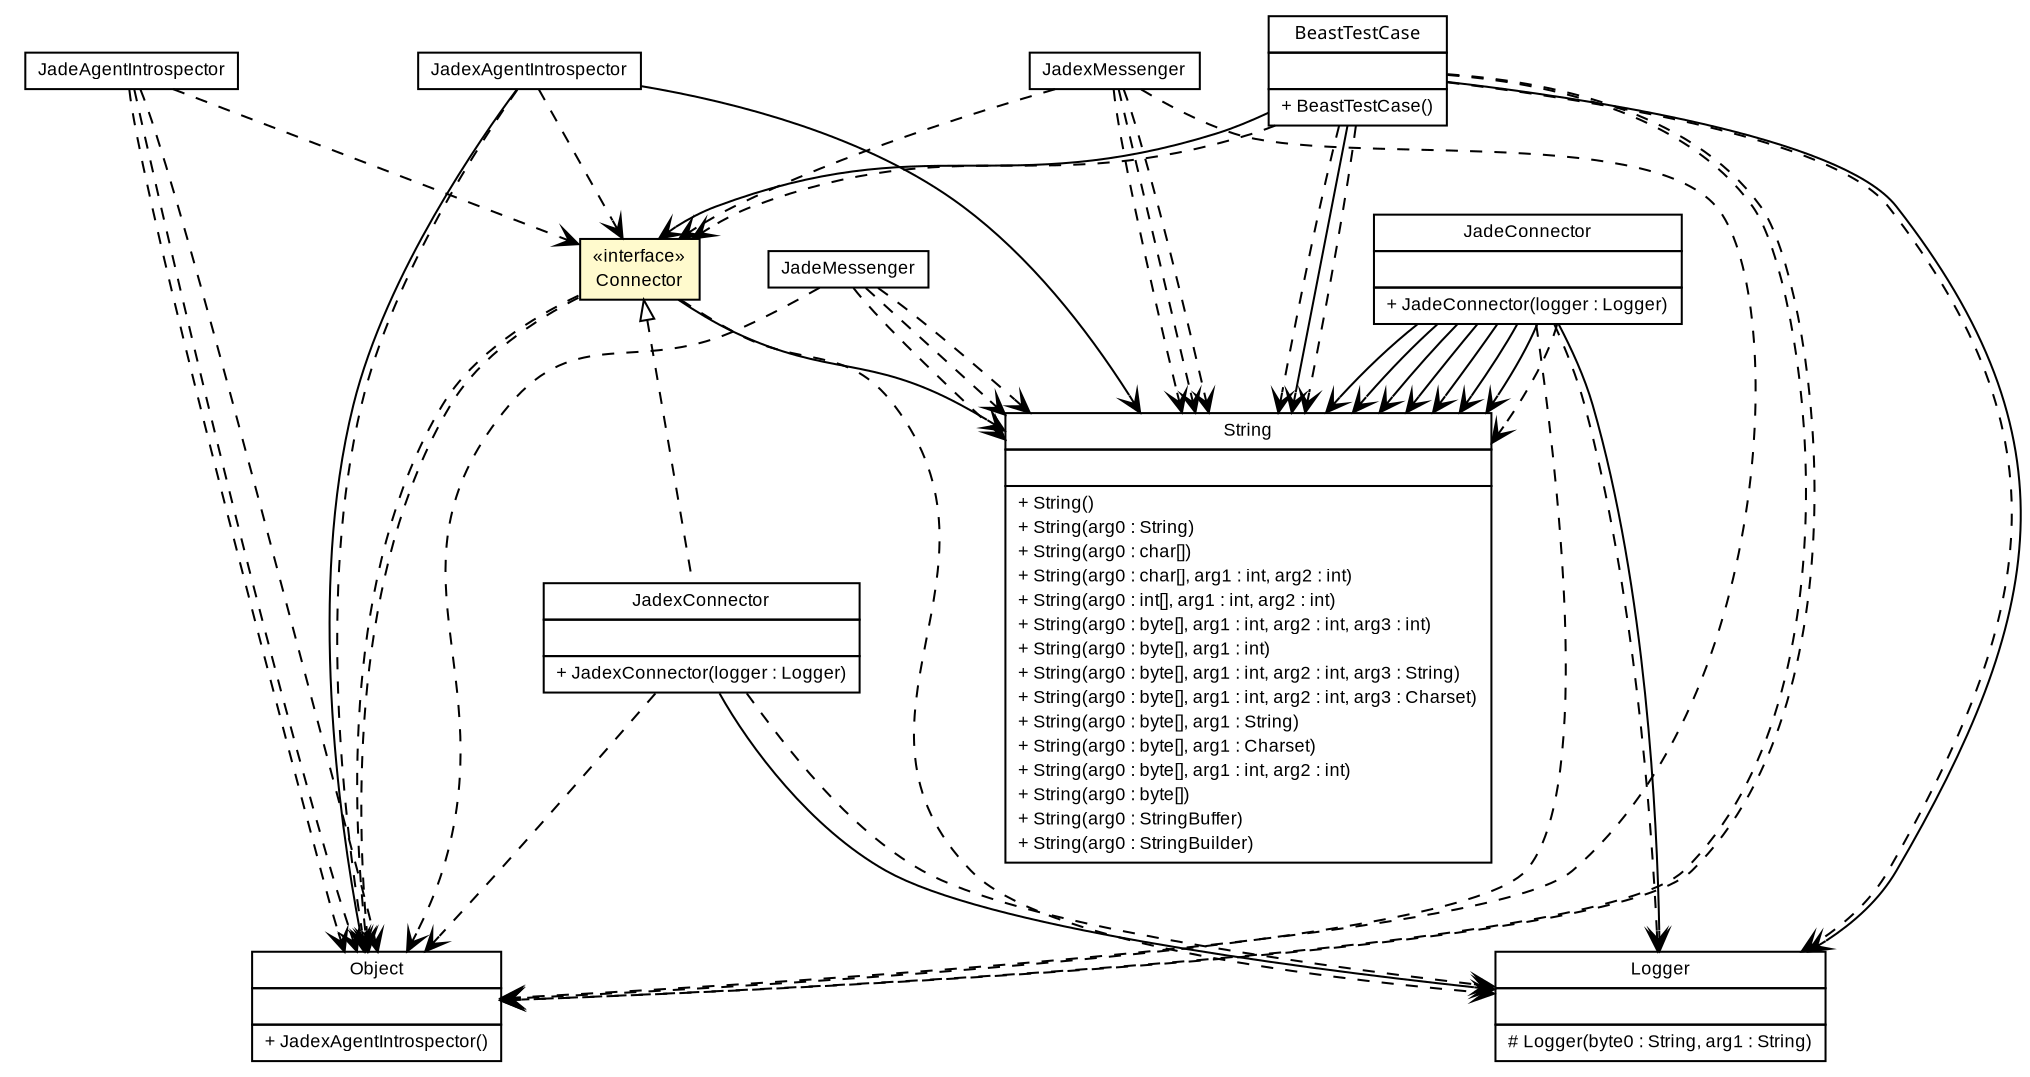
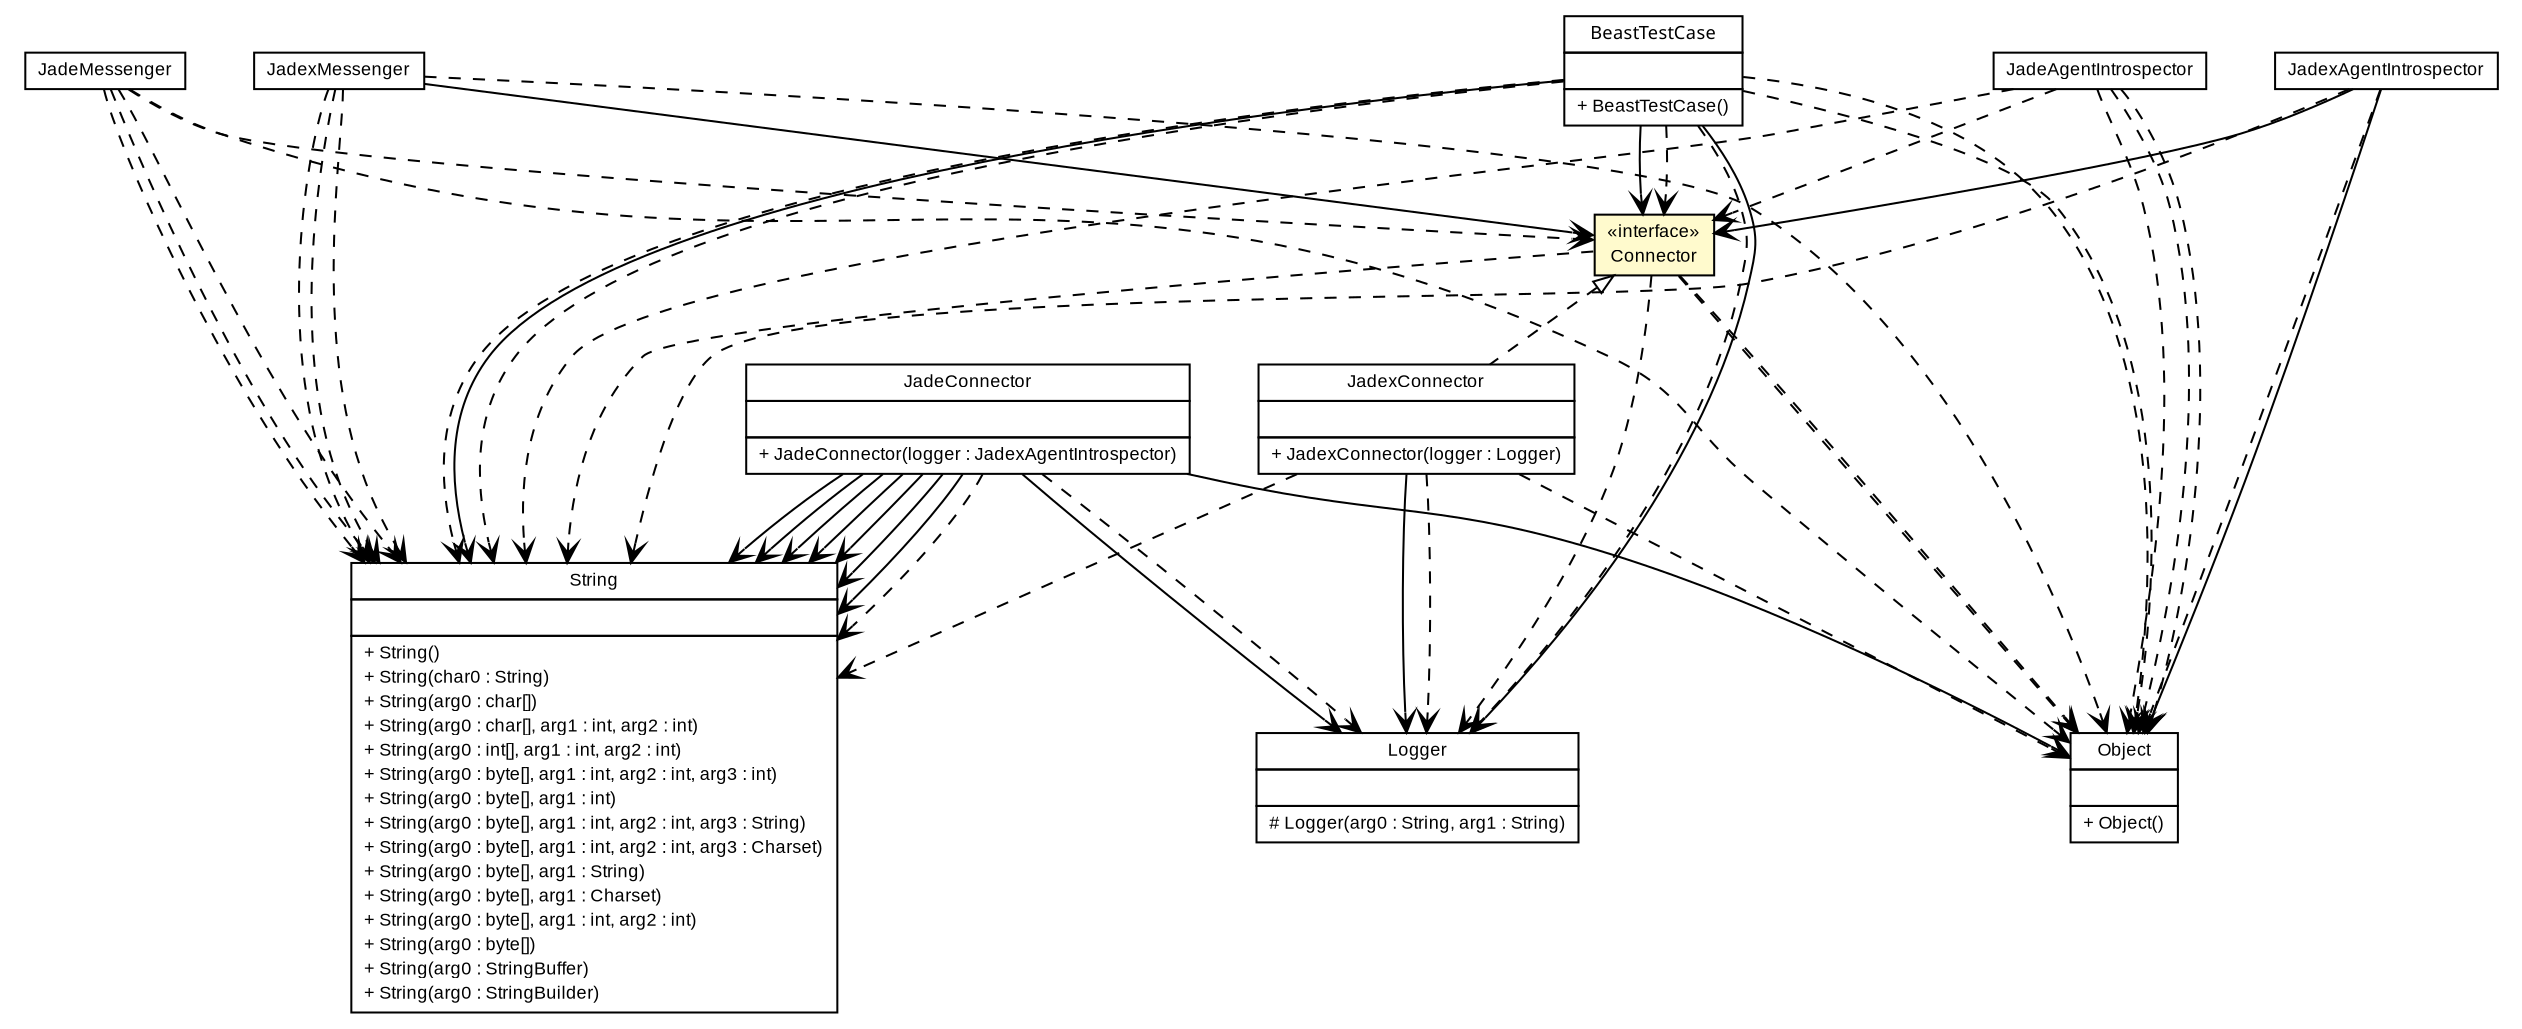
(890, 142) -> (941, 151)
(576, 155) -> (2048, 176)
(936, 189) -> (1489, 295)
none -> (771, 190)
none -> (1230, 205)
(1528, 305) -> (968, 455)
(888, 376) -> (1130, 290)
(1107, 528) -> (458, 677)
none -> (1077, 572)
(1495, 887) -> (1634, 562)
(377, 1042) -> (2124, 823)
(1661, 1042) -> (1418, 823)
